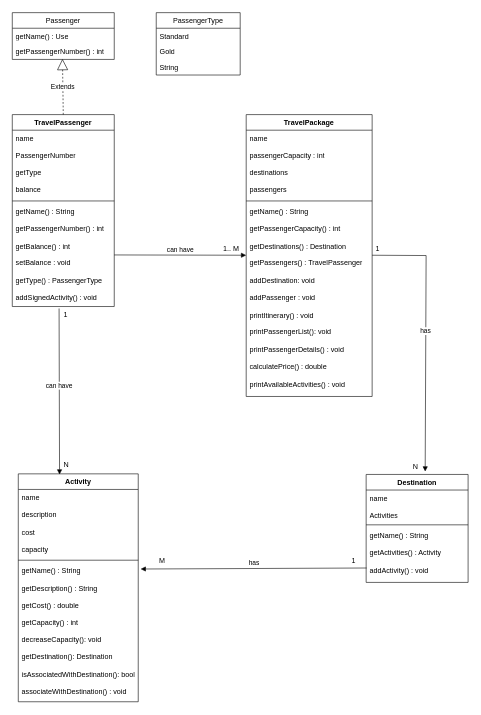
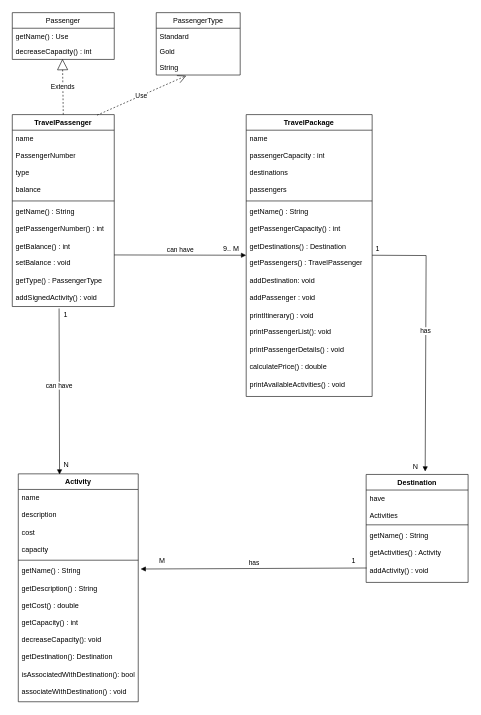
(64, 56) -> (60, 52)
none -> (142, 95)
(46, 151) -> (46, 151)
(231, 249) -> (231, 249)
(387, 503) -> (387, 503)
